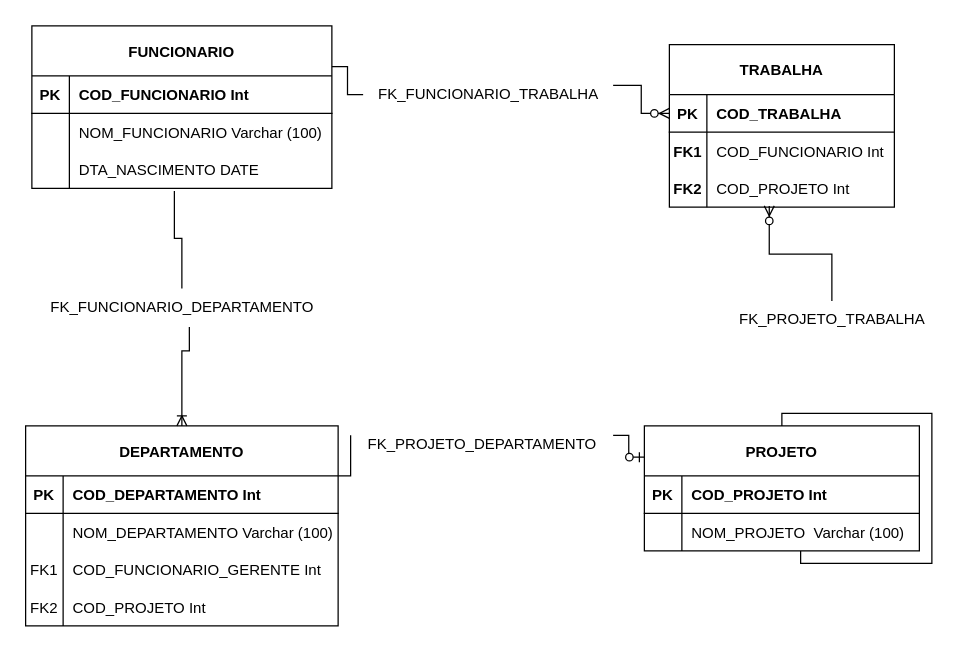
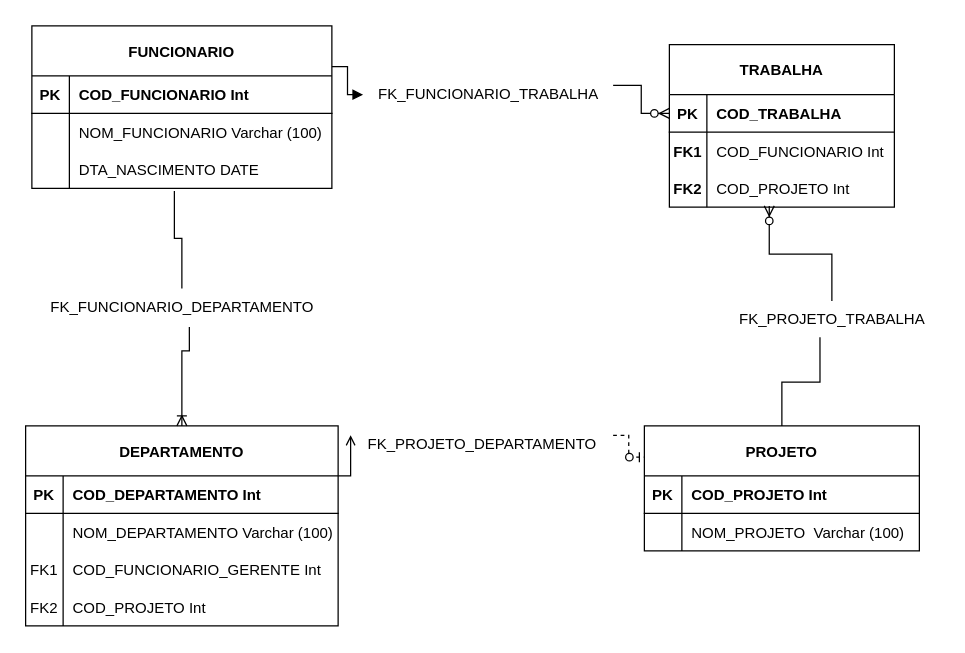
(356, 94) -> (351, 94)
(629, 436) -> (629, 436)
(351, 440) -> (351, 442)
(932, 482) -> (806, 382)
